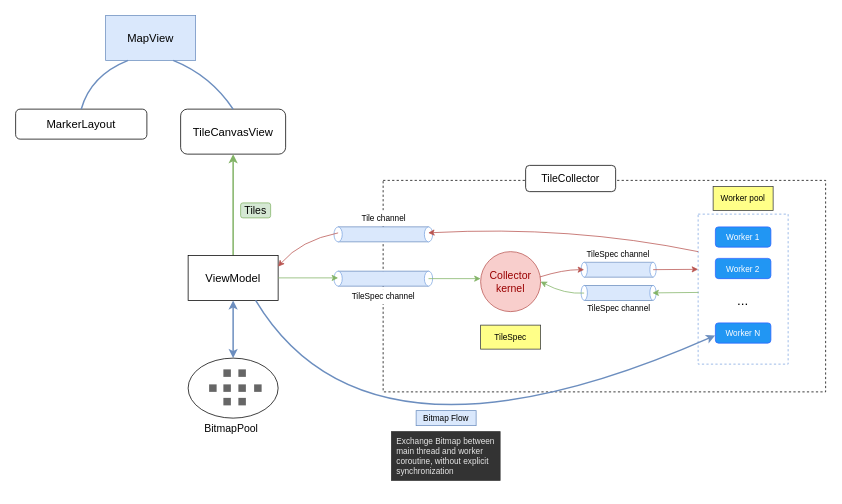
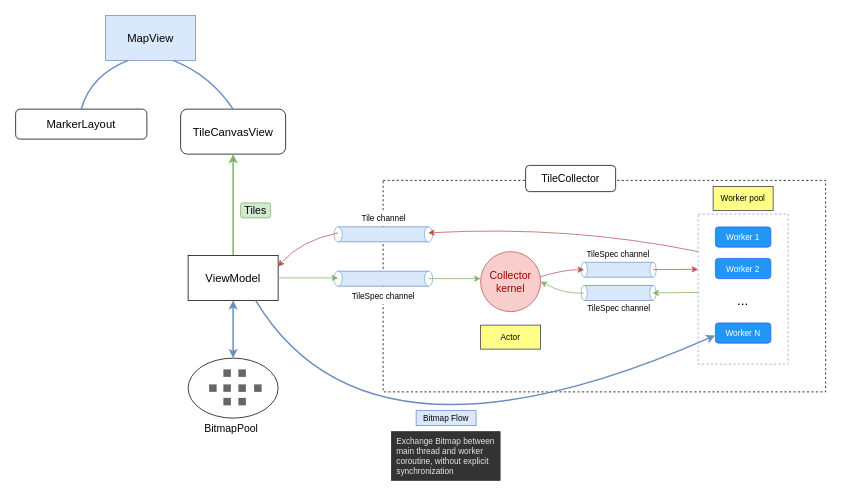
(510, 337) -> (510, 337)
